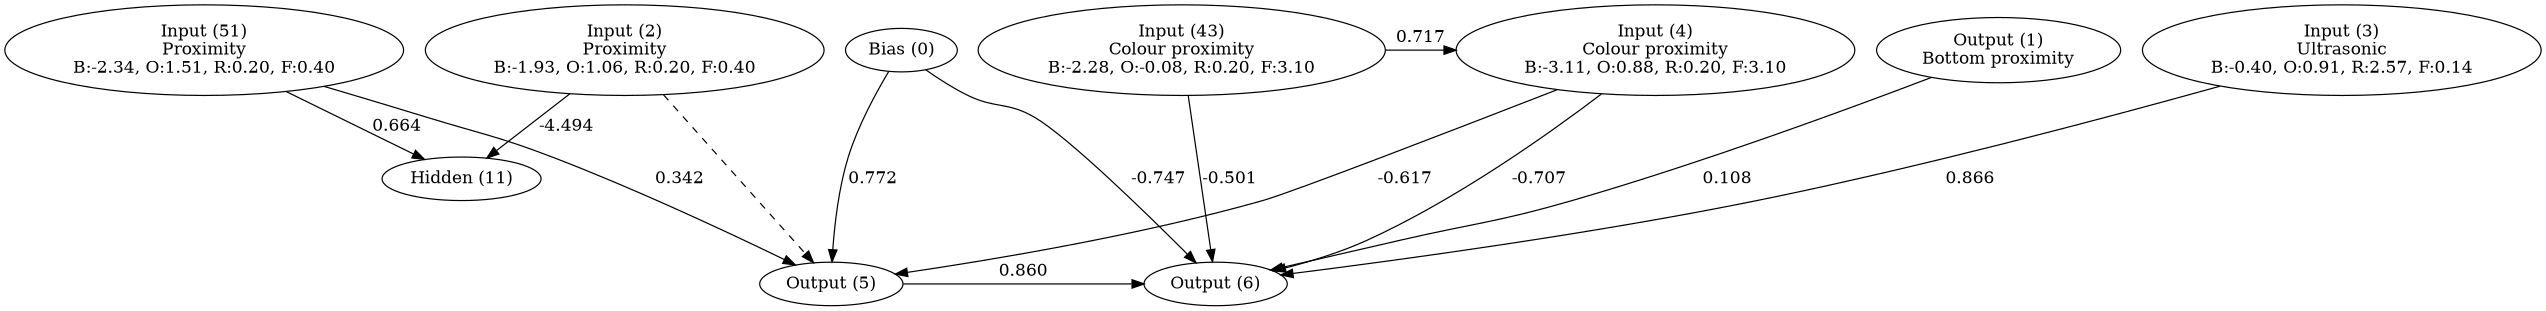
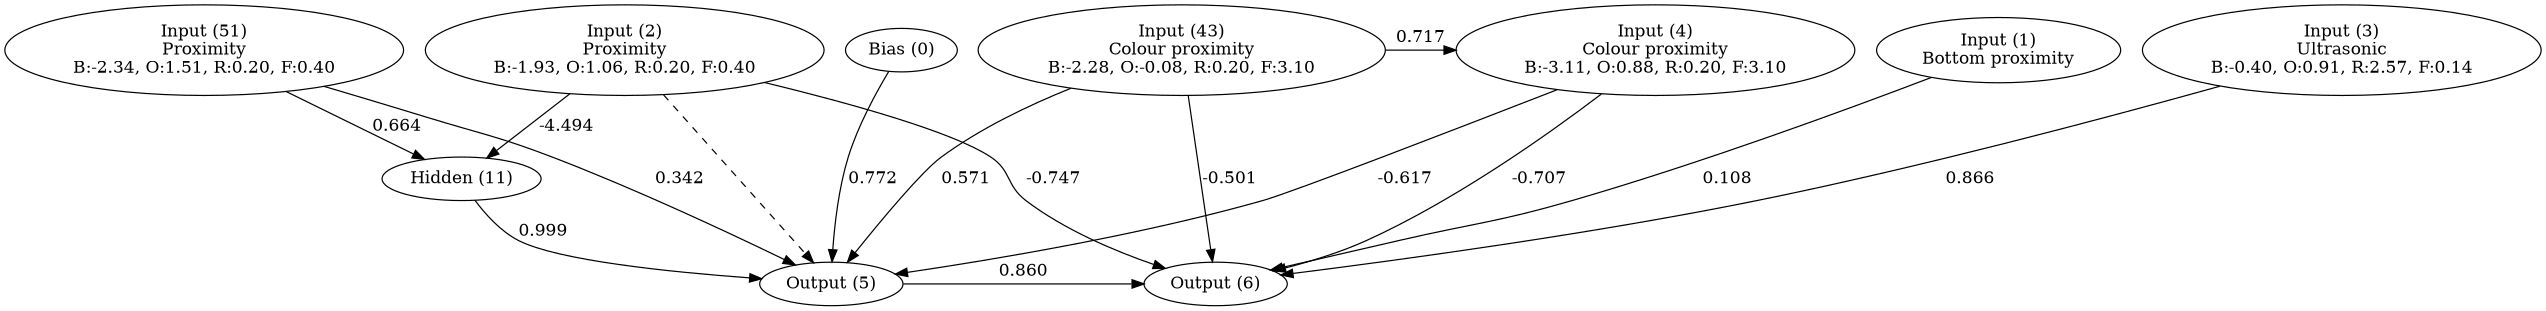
(1999, 50) -> (1999, 50)
(1069, 143) -> (974, 147)
none -> (949, 152)
none -> (603, 262)
